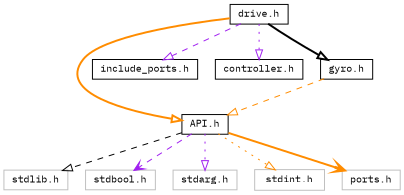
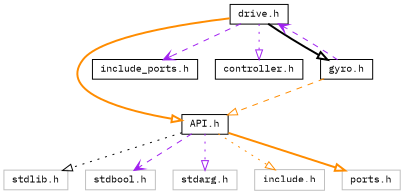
(207, 40) -> (207, 40)
none -> (313, 44)
(127, 150) -> (127, 150)
(282, 150) -> (282, 150)
(290, 180) -> (290, 180)
